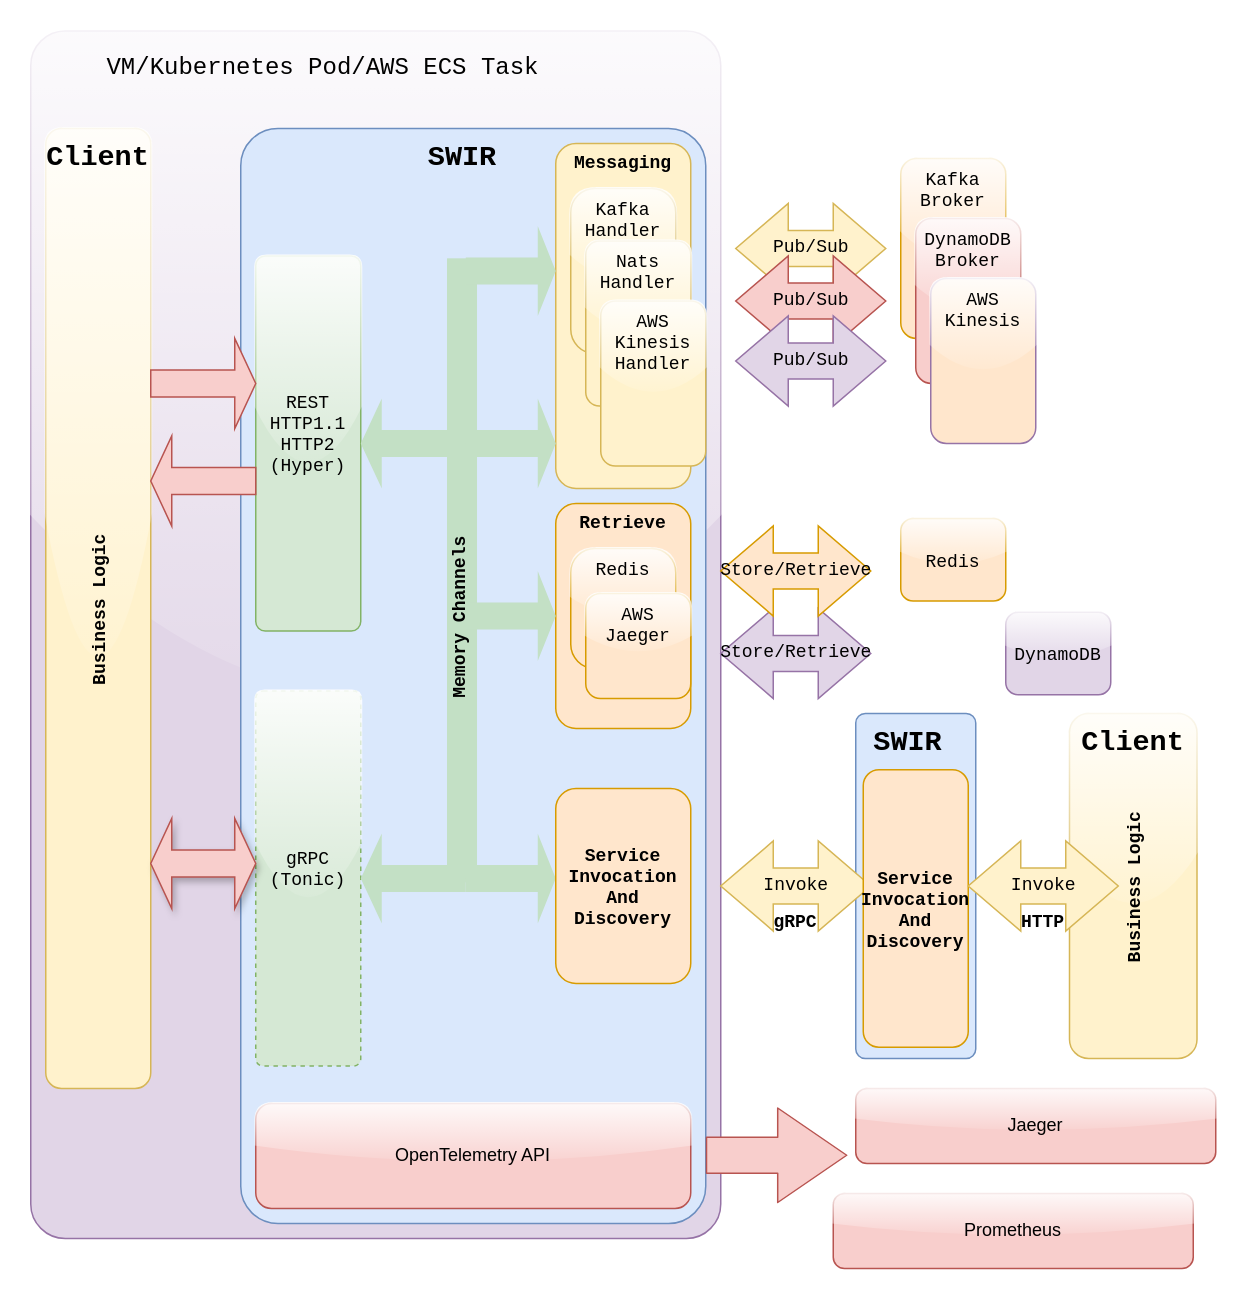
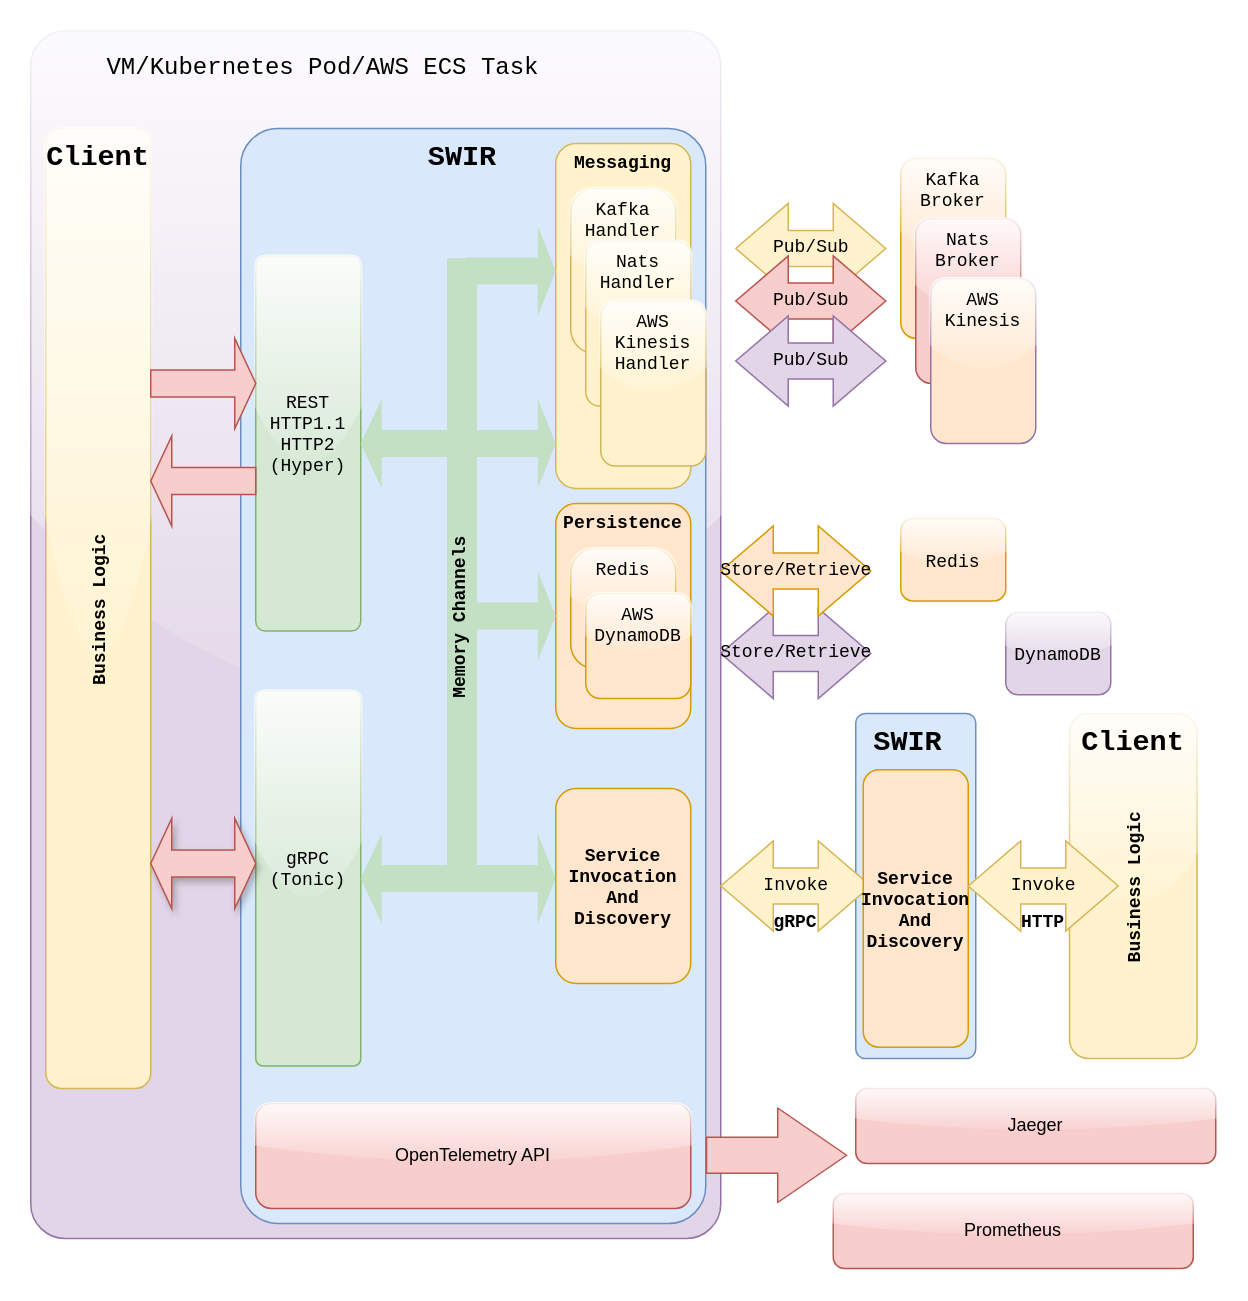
(968, 239) -> (968, 239)
(623, 525) -> (623, 525)
(638, 614) -> (638, 614)
(308, 878) -> (308, 878)
